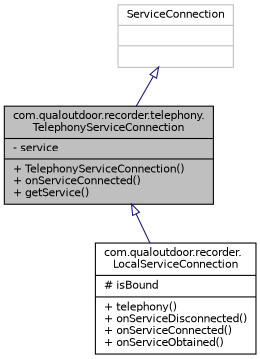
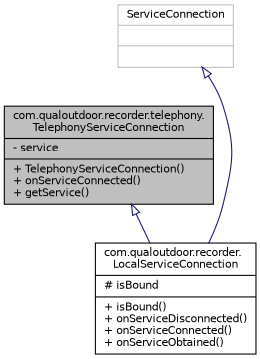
(145, 92) -> (231, 159)
(141, 307) -> (135, 307)
